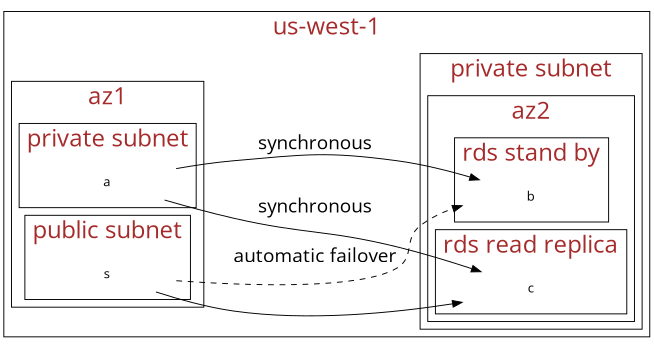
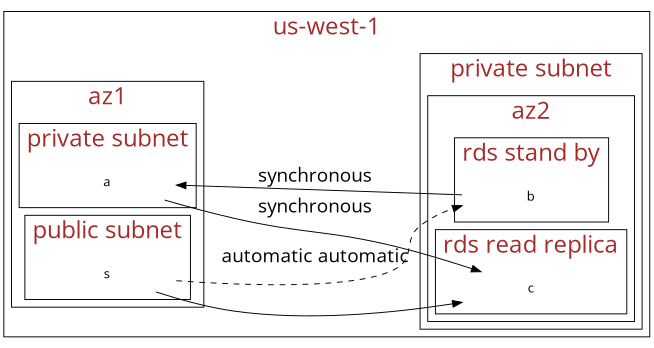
(324, 155) -> (324, 190)
(315, 257) -> (315, 257)
